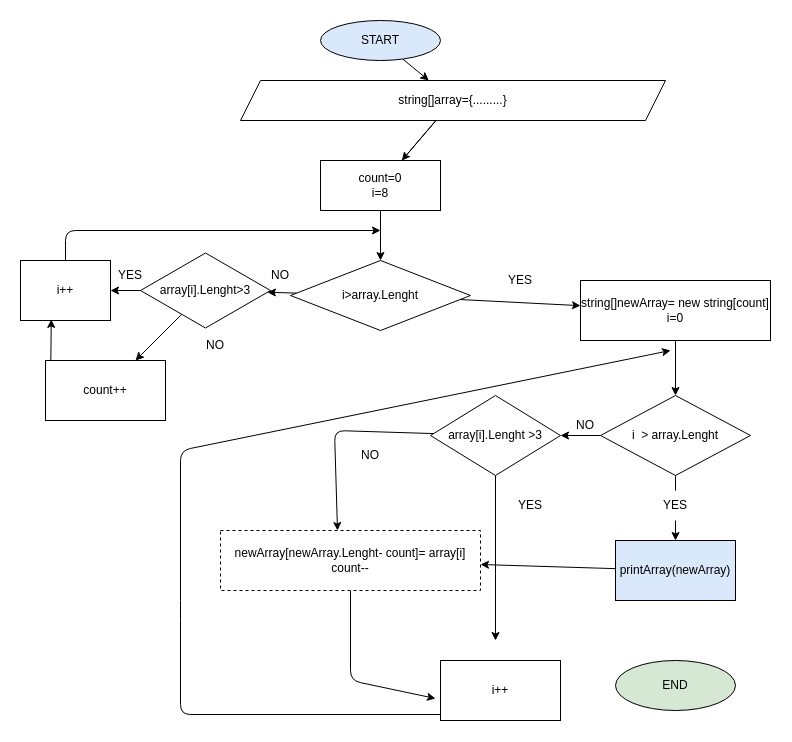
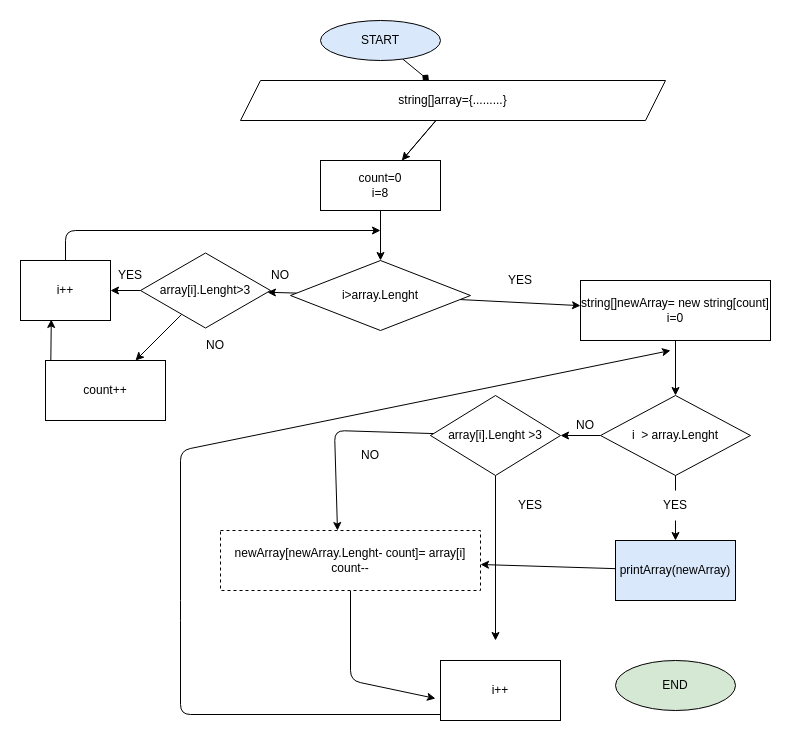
(422, 75) -> (422, 75)
